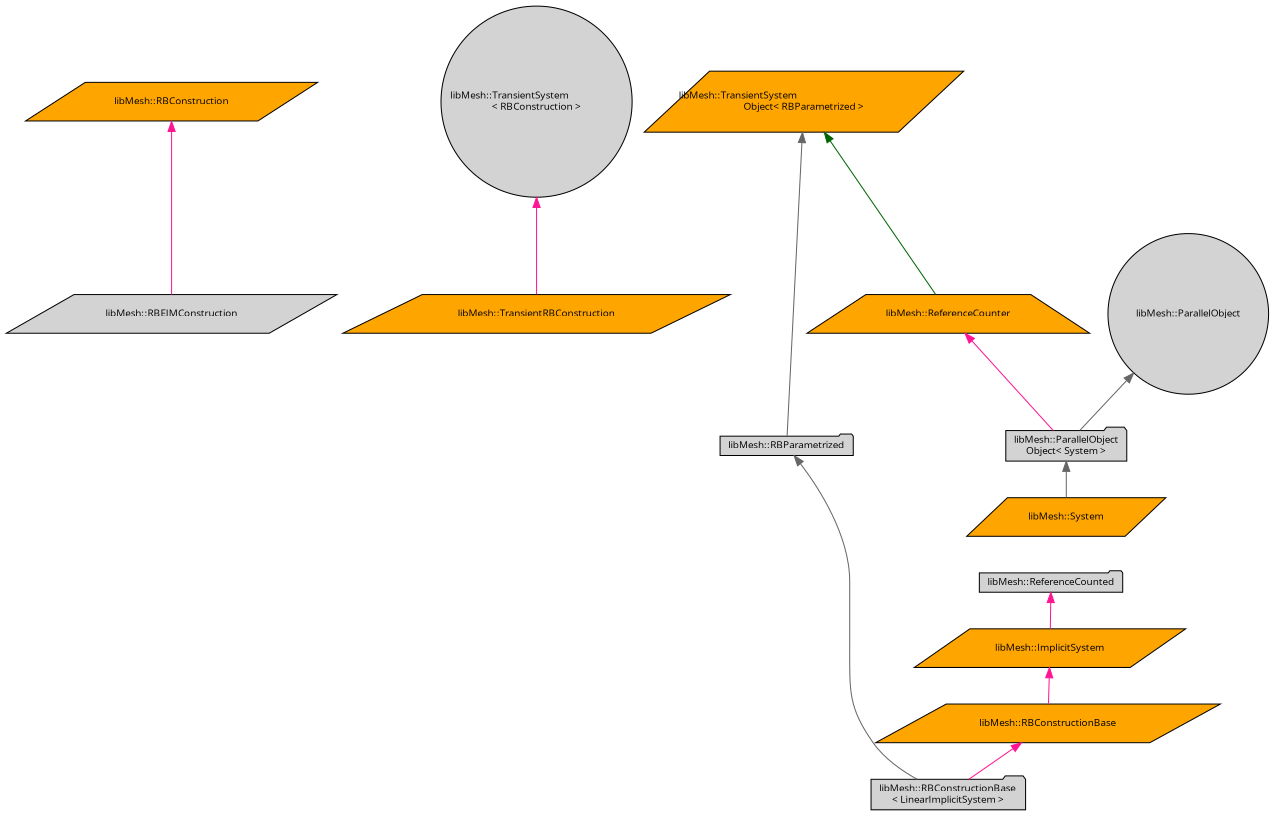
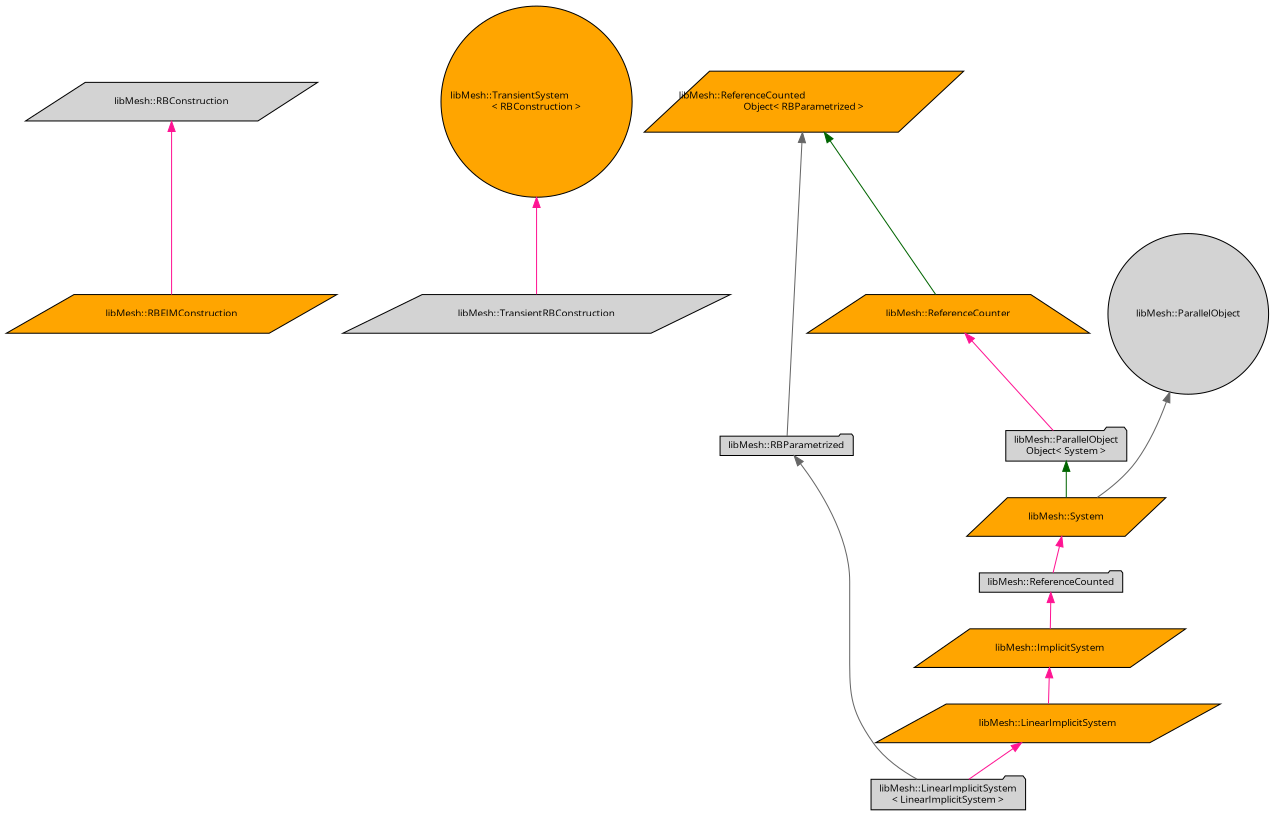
(172, 102) -> (172, 102)
(537, 102) -> (537, 102)
(804, 102) -> (804, 102)
(172, 314) -> (172, 314)
(537, 314) -> (537, 314)
(1103, 405) -> (1140, 456)
(1066, 484) -> (1066, 484)
none -> (1056, 560)
(1048, 723) -> (1048, 723)
(948, 795) -> (948, 795)
